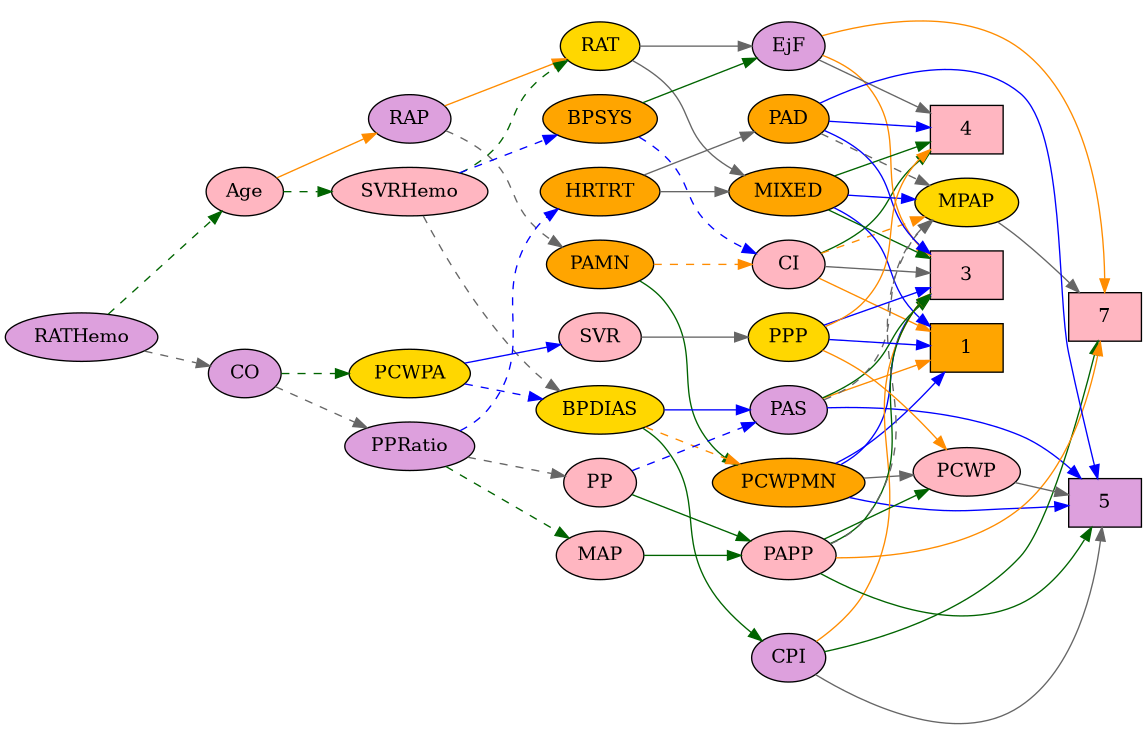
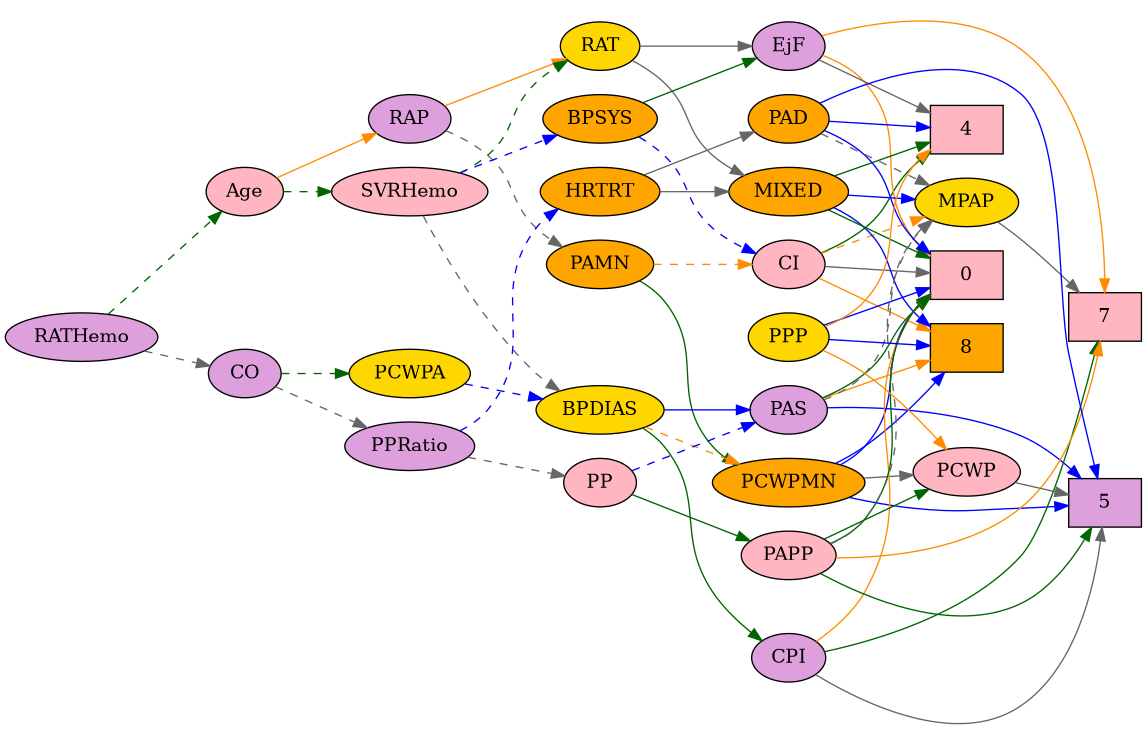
(967, 275) -> (967, 275)
(600, 337) -> none
(967, 348) -> (967, 348)
(600, 555) -> none
